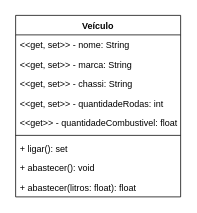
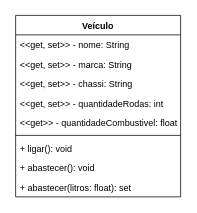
(49, 149) -> (50, 149)
(92, 188) -> (88, 188)
